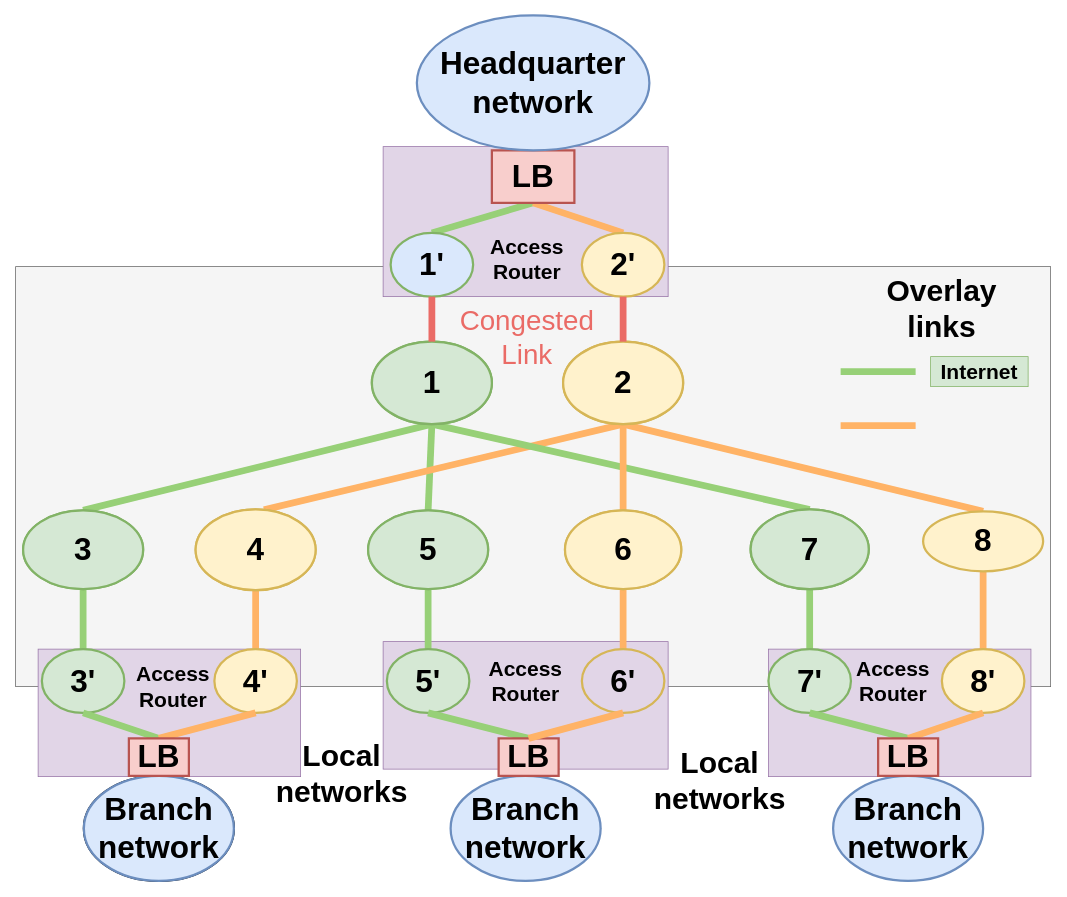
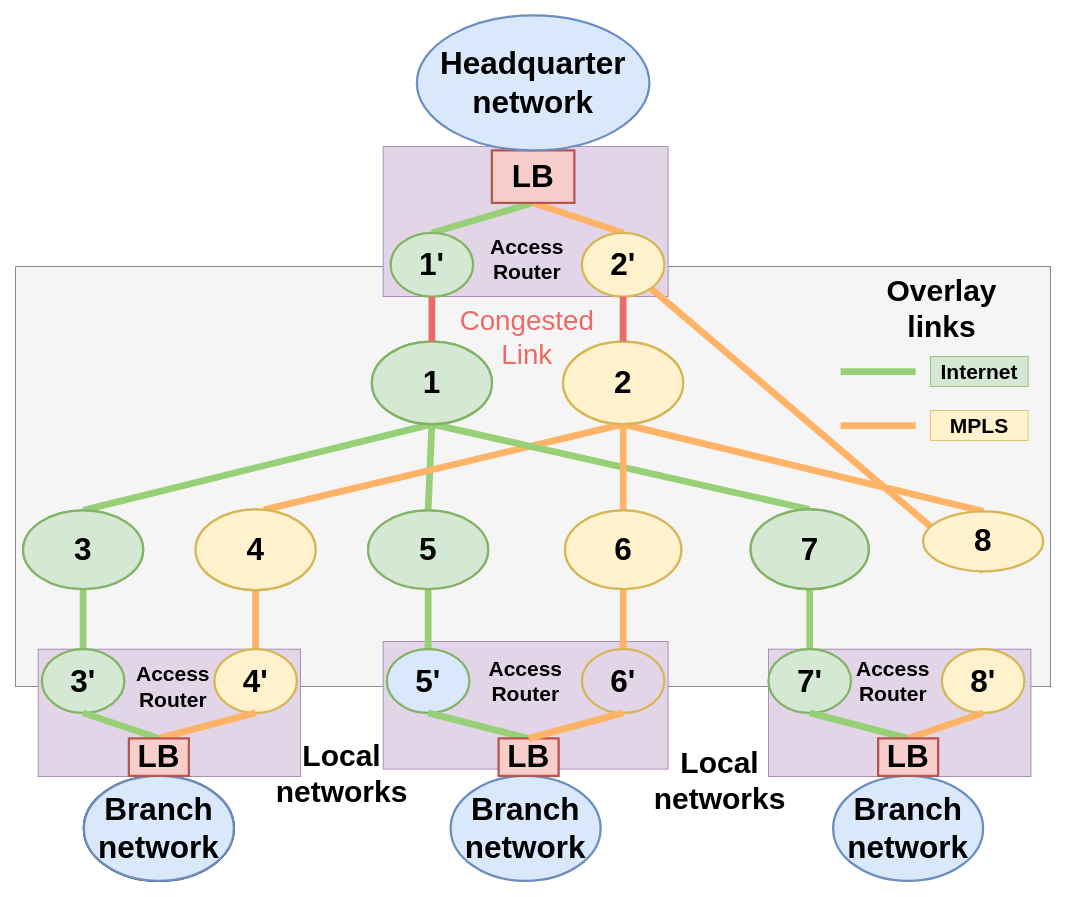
(432, 265) -> (432, 265)
none -> (979, 426)
(983, 610) -> (791, 408)
(428, 681) -> (428, 681)
